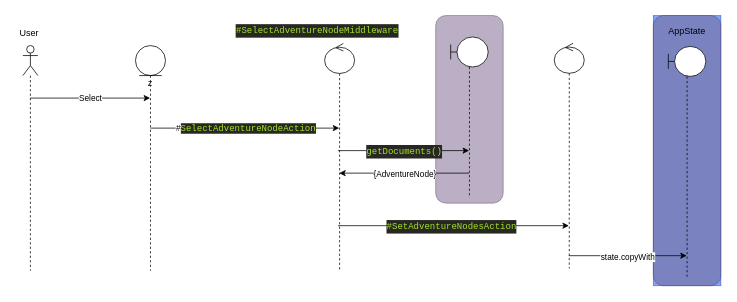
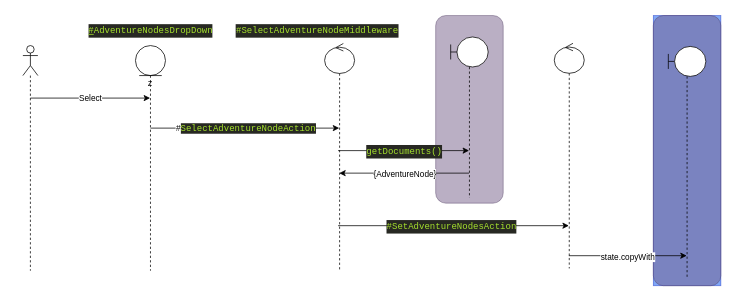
none -> (150, 30)
(687, 31) -> none
(38, 33) -> none
